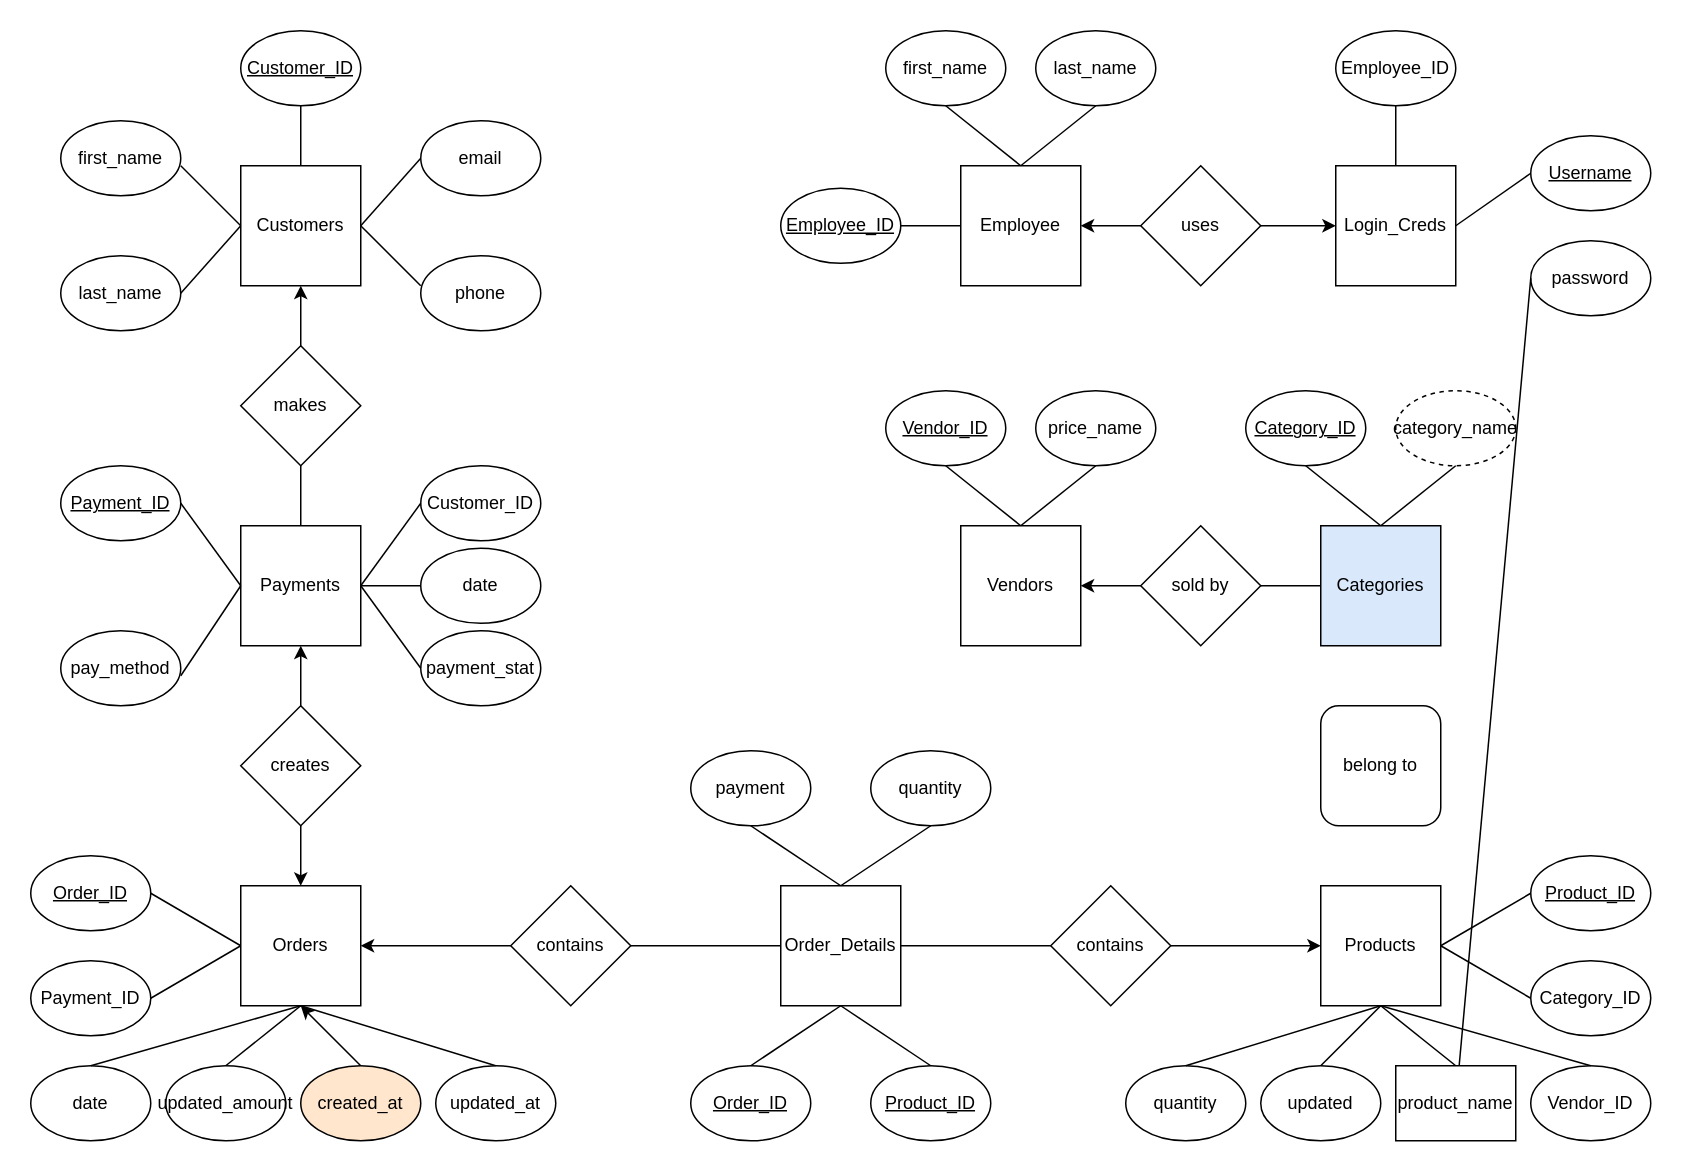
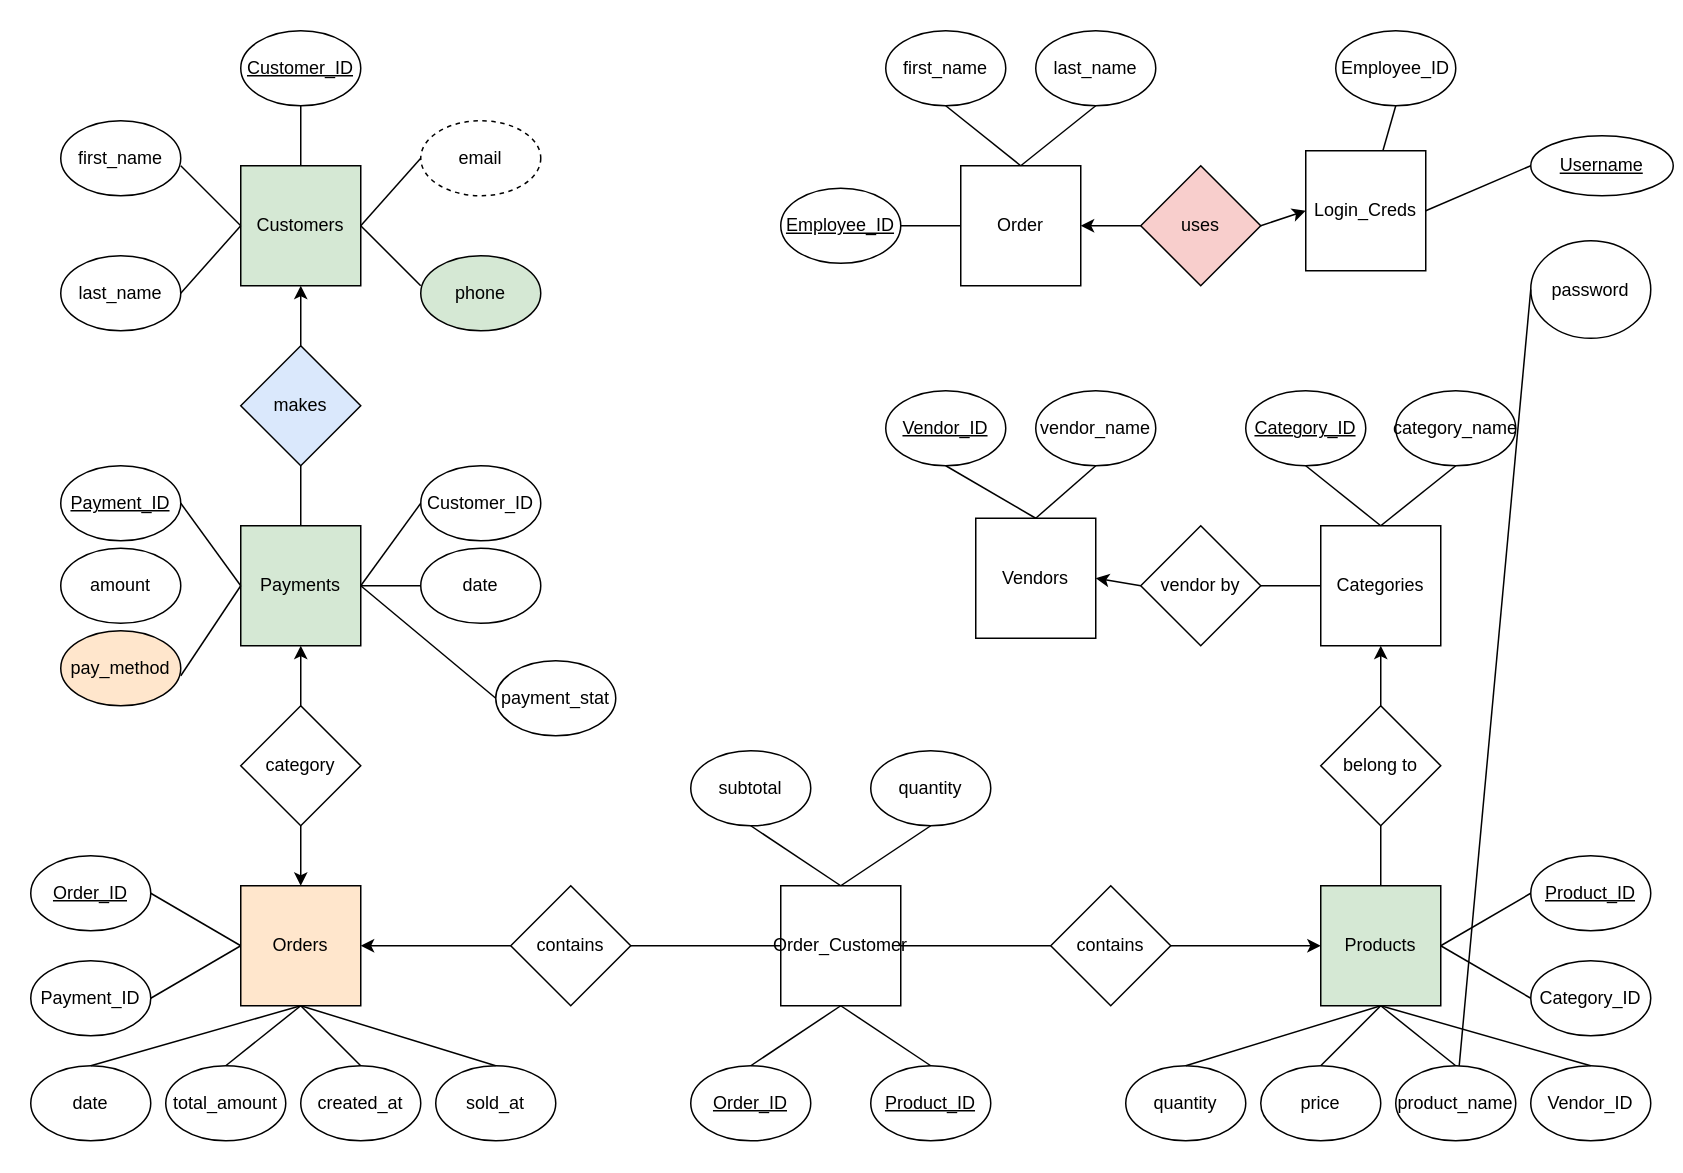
(481, 158) -> (481, 158)
(1591, 173) -> (1602, 166)
(301, 226) -> (301, 226)
(1021, 226) -> (1021, 226)
(1201, 226) -> (1201, 226)
(1396, 226) -> (1366, 211)
(1591, 278) -> (1591, 290)
(481, 293) -> (481, 293)
(301, 406) -> (301, 406)
(1096, 428) -> (1096, 428)
(1456, 428) -> (1456, 428)
none -> (121, 586)
(301, 586) -> (301, 586)
(1021, 586) -> (1036, 578)
(1201, 586) -> (1201, 586)
(1381, 586) -> (1381, 586)
(121, 668) -> (121, 668)
(481, 668) -> (556, 698)
none -> (1381, 681)
(301, 766) -> (301, 766)
(1381, 766) -> (1381, 766)
(751, 788) -> (751, 788)
none -> (1381, 856)
(301, 946) -> (301, 946)
(841, 946) -> (841, 946)
(1381, 946) -> (1381, 946)
(308, 1013) -> (306, 1011)
(226, 1103) -> (226, 1103)
(361, 1103) -> (361, 1103)
(496, 1103) -> (496, 1103)
(1321, 1103) -> (1321, 1103)
(1456, 1103) -> (1456, 1103)
